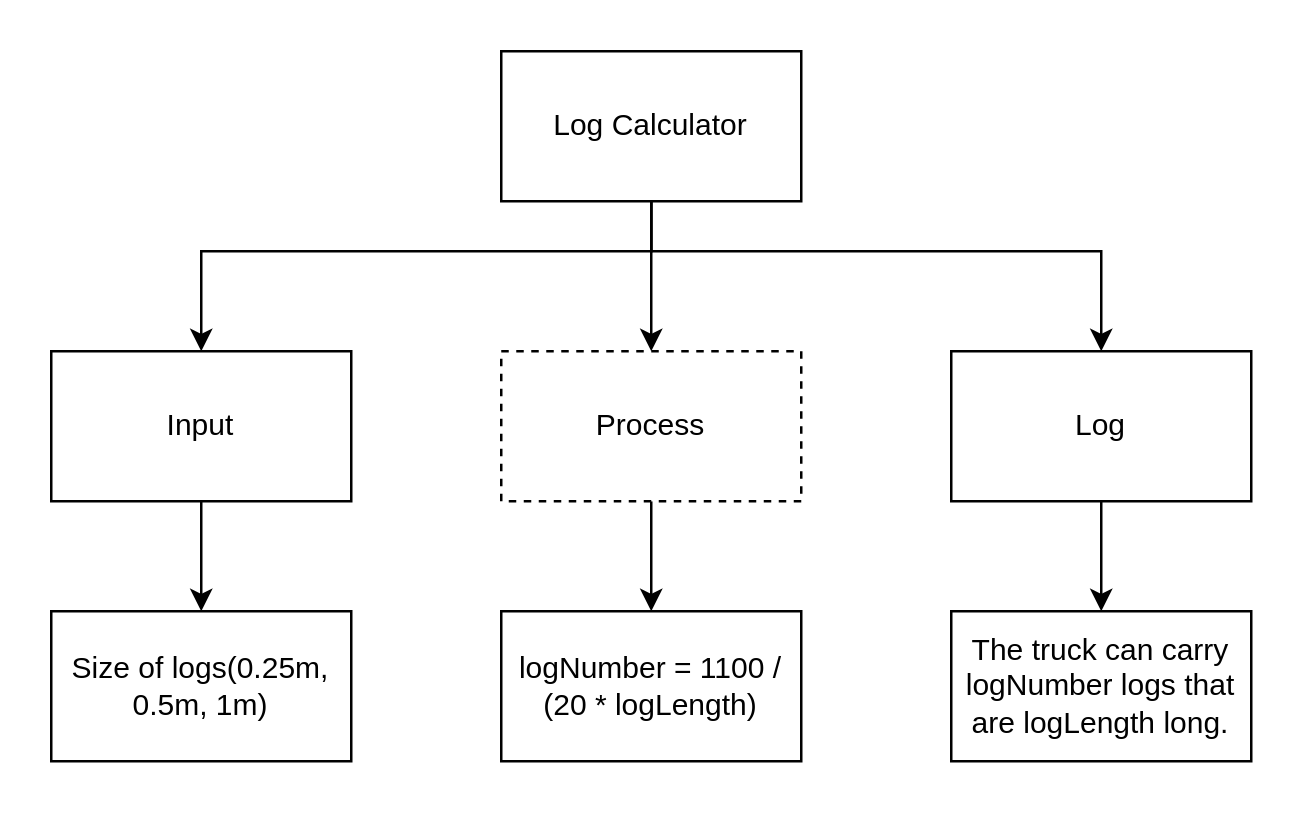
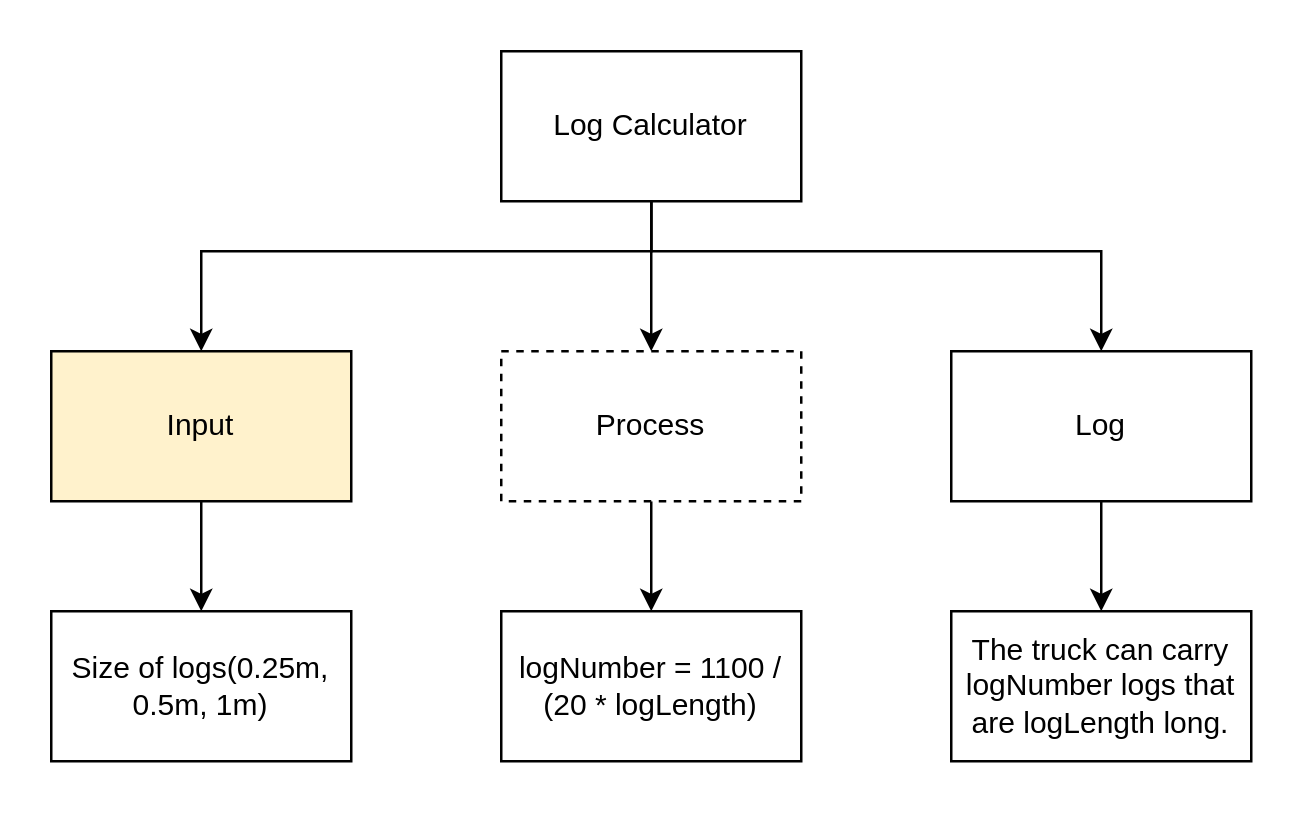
(201, 426) -> (201, 426)
